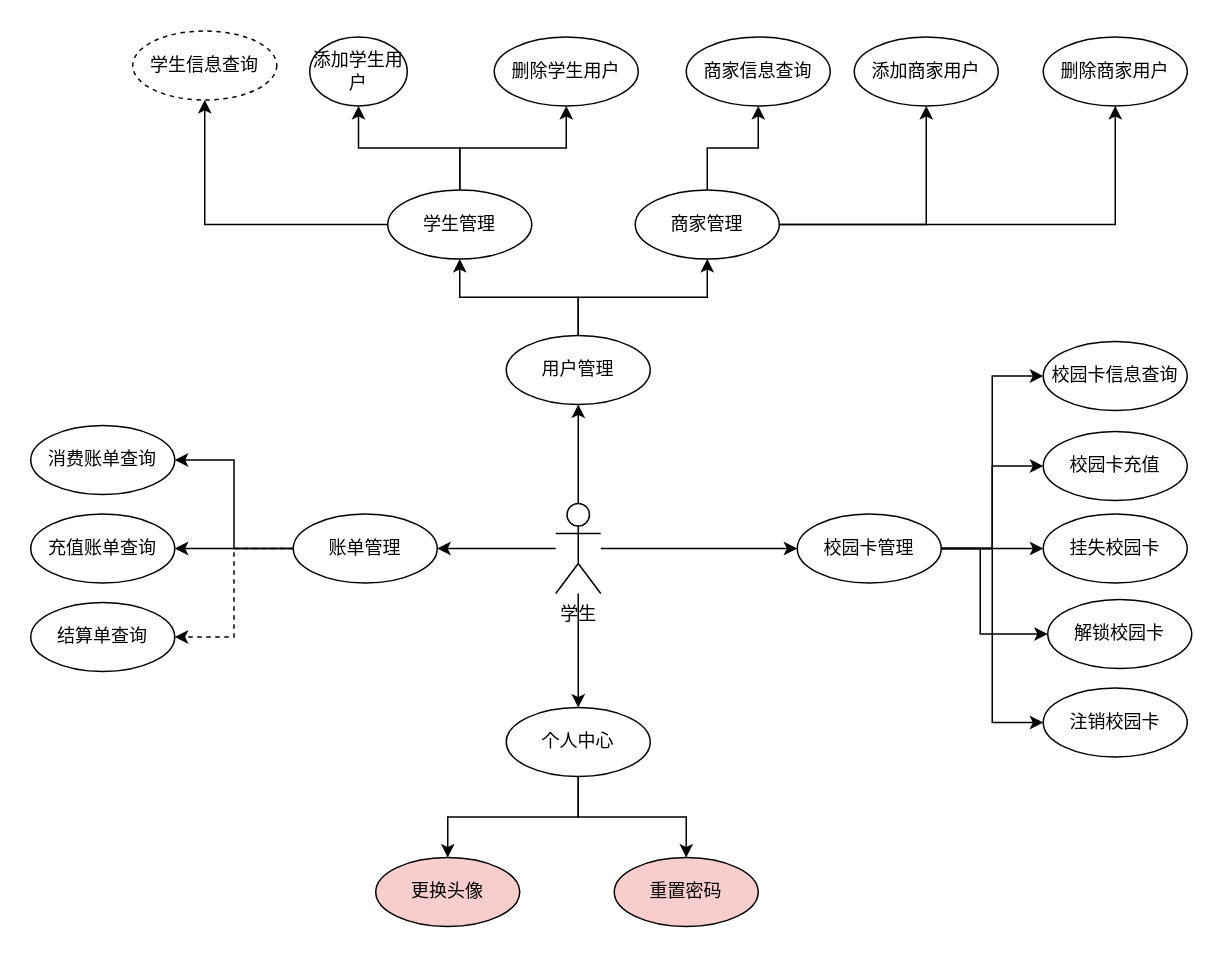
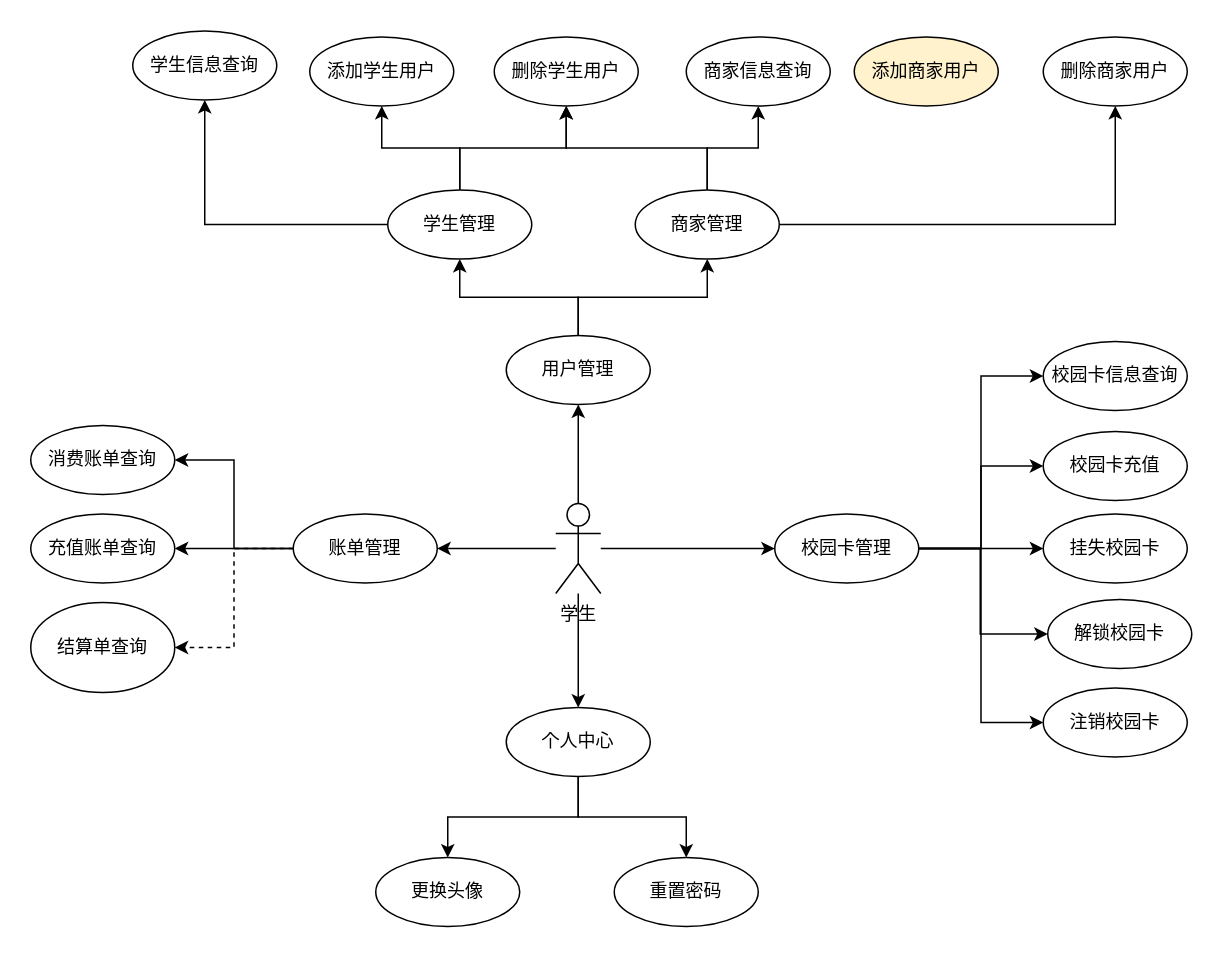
(205, 65) -> (205, 65)
(359, 71) -> (382, 71)
(926, 71) -> (926, 71)
(926, 169) -> (636, 148)
(869, 548) -> (847, 548)
(103, 637) -> (103, 647)
(448, 892) -> (448, 892)
(686, 892) -> (686, 892)
